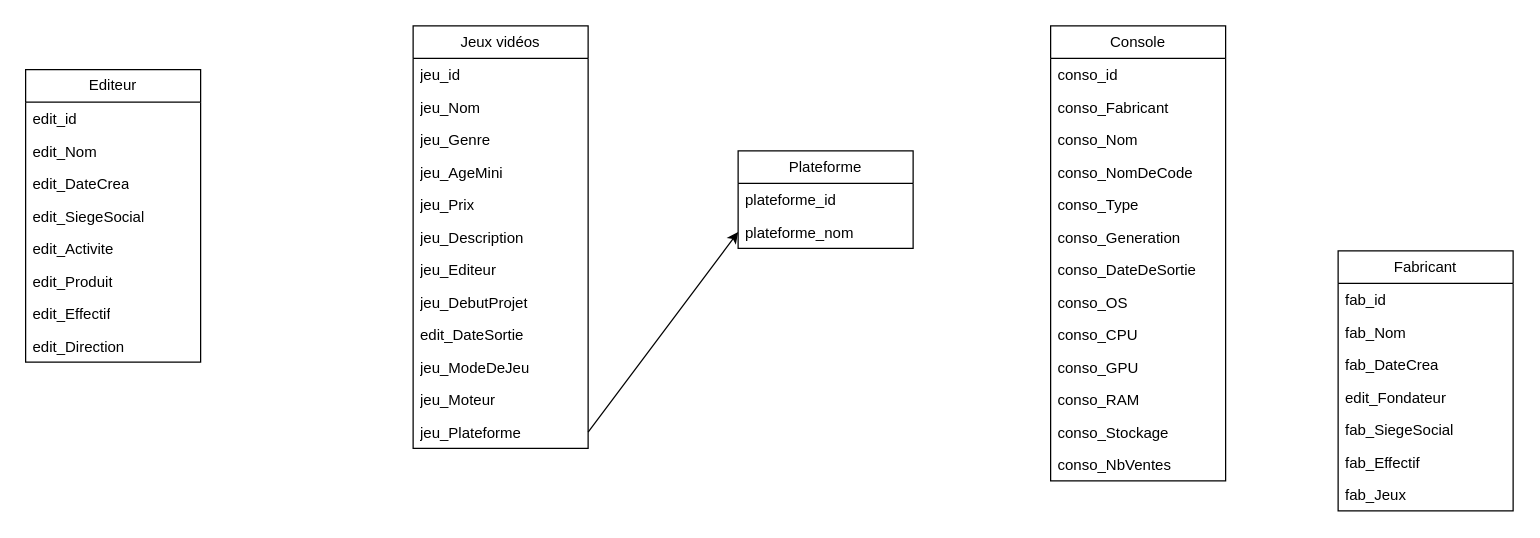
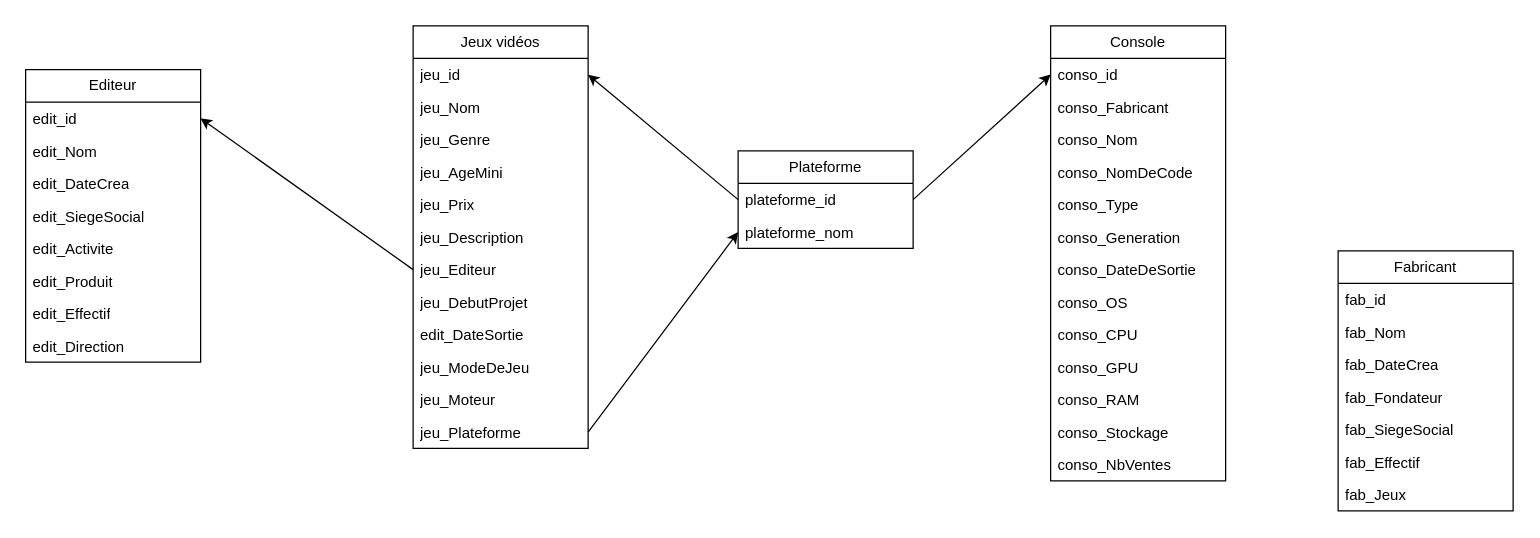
none -> (667, 140)
none -> (979, 140)
none -> (310, 196)
(1402, 398) -> (1400, 398)
